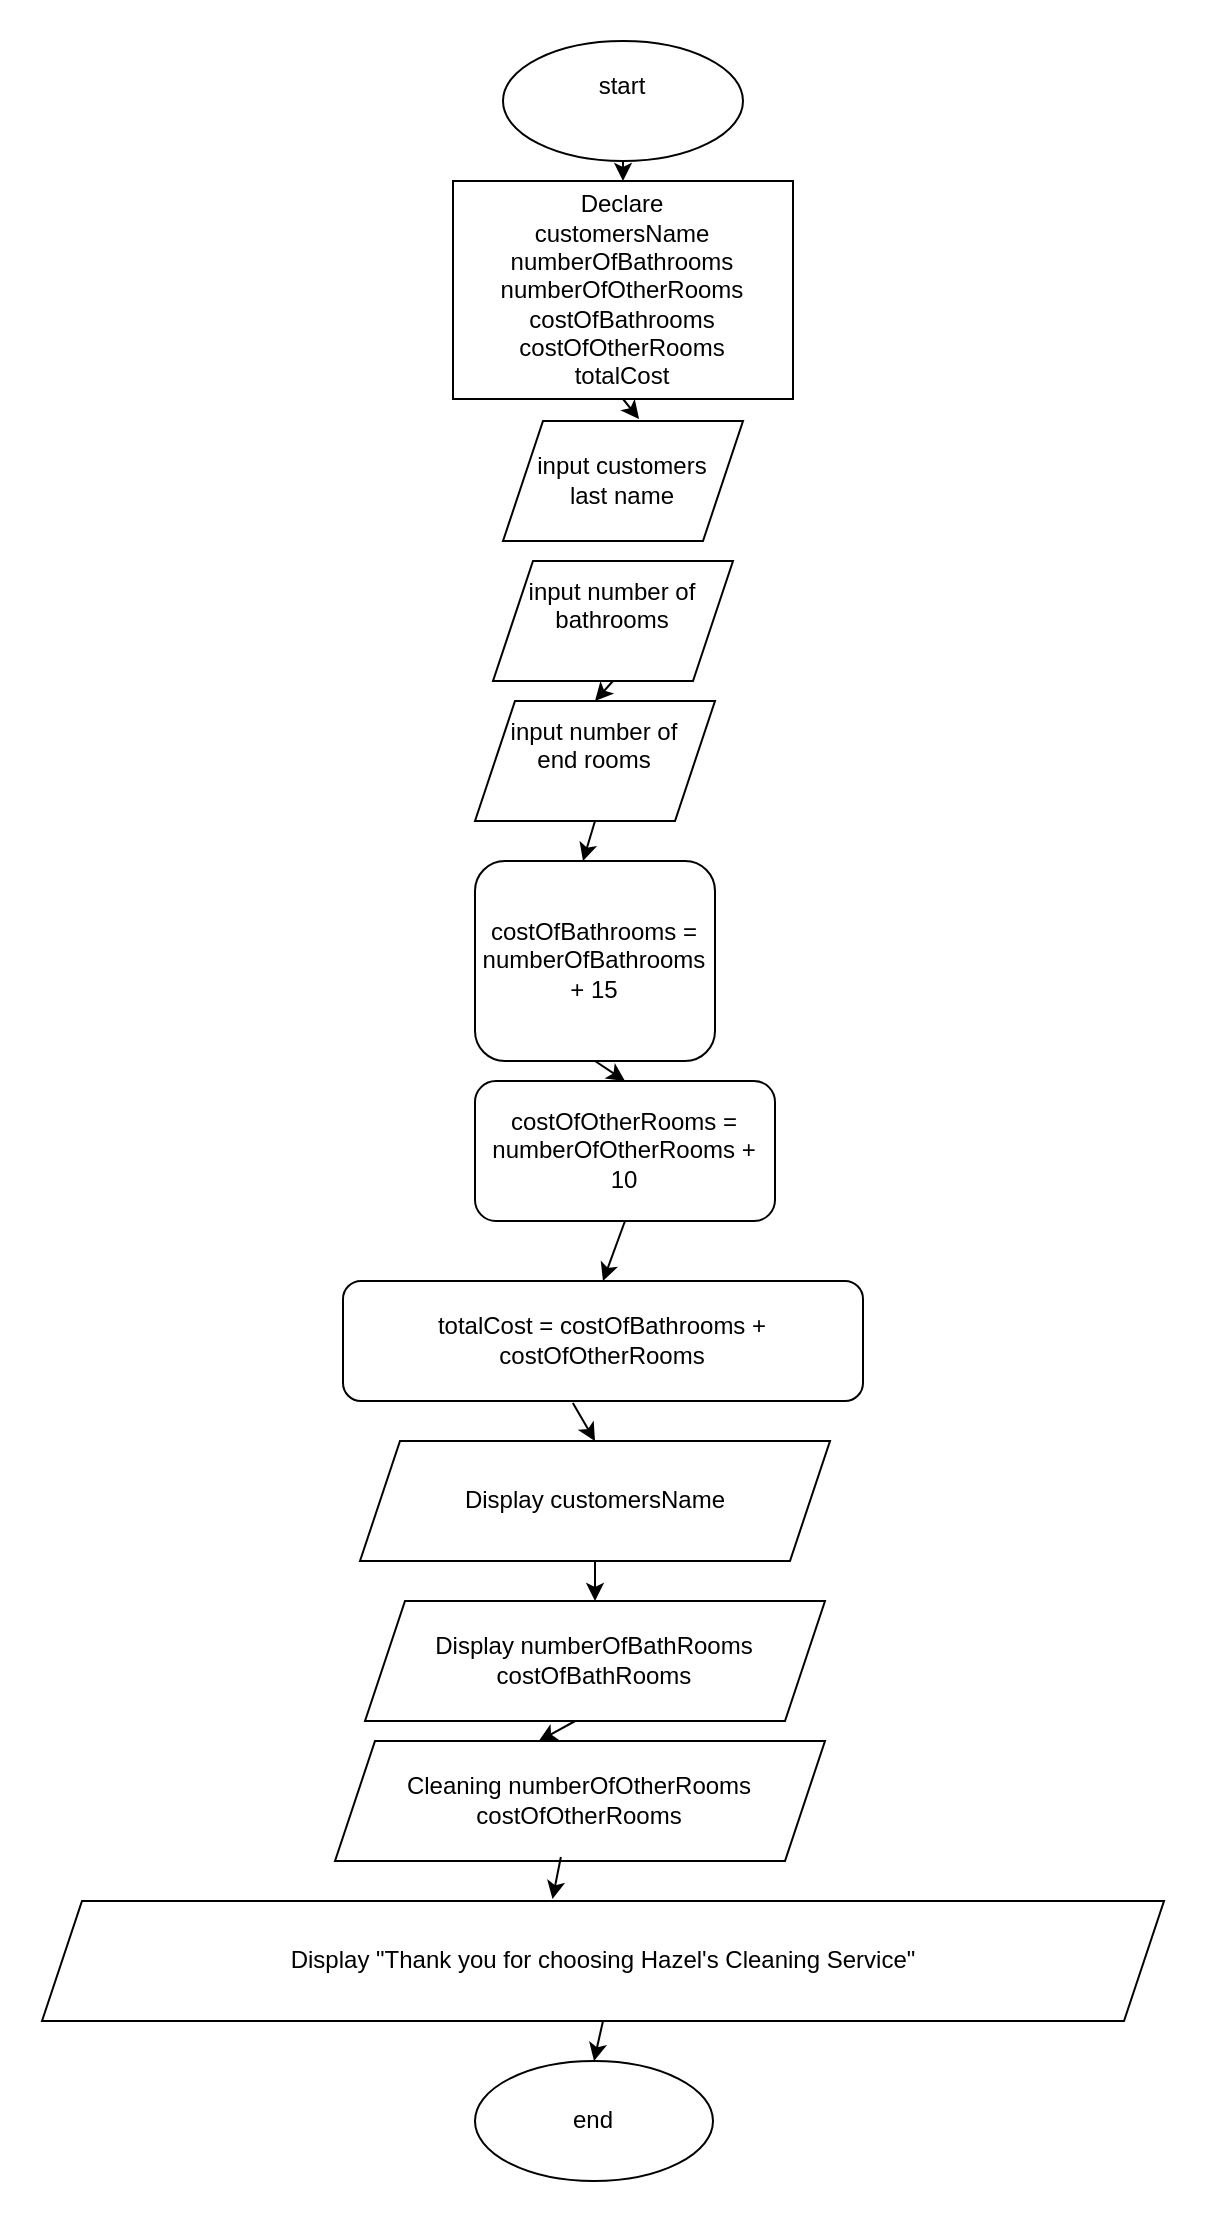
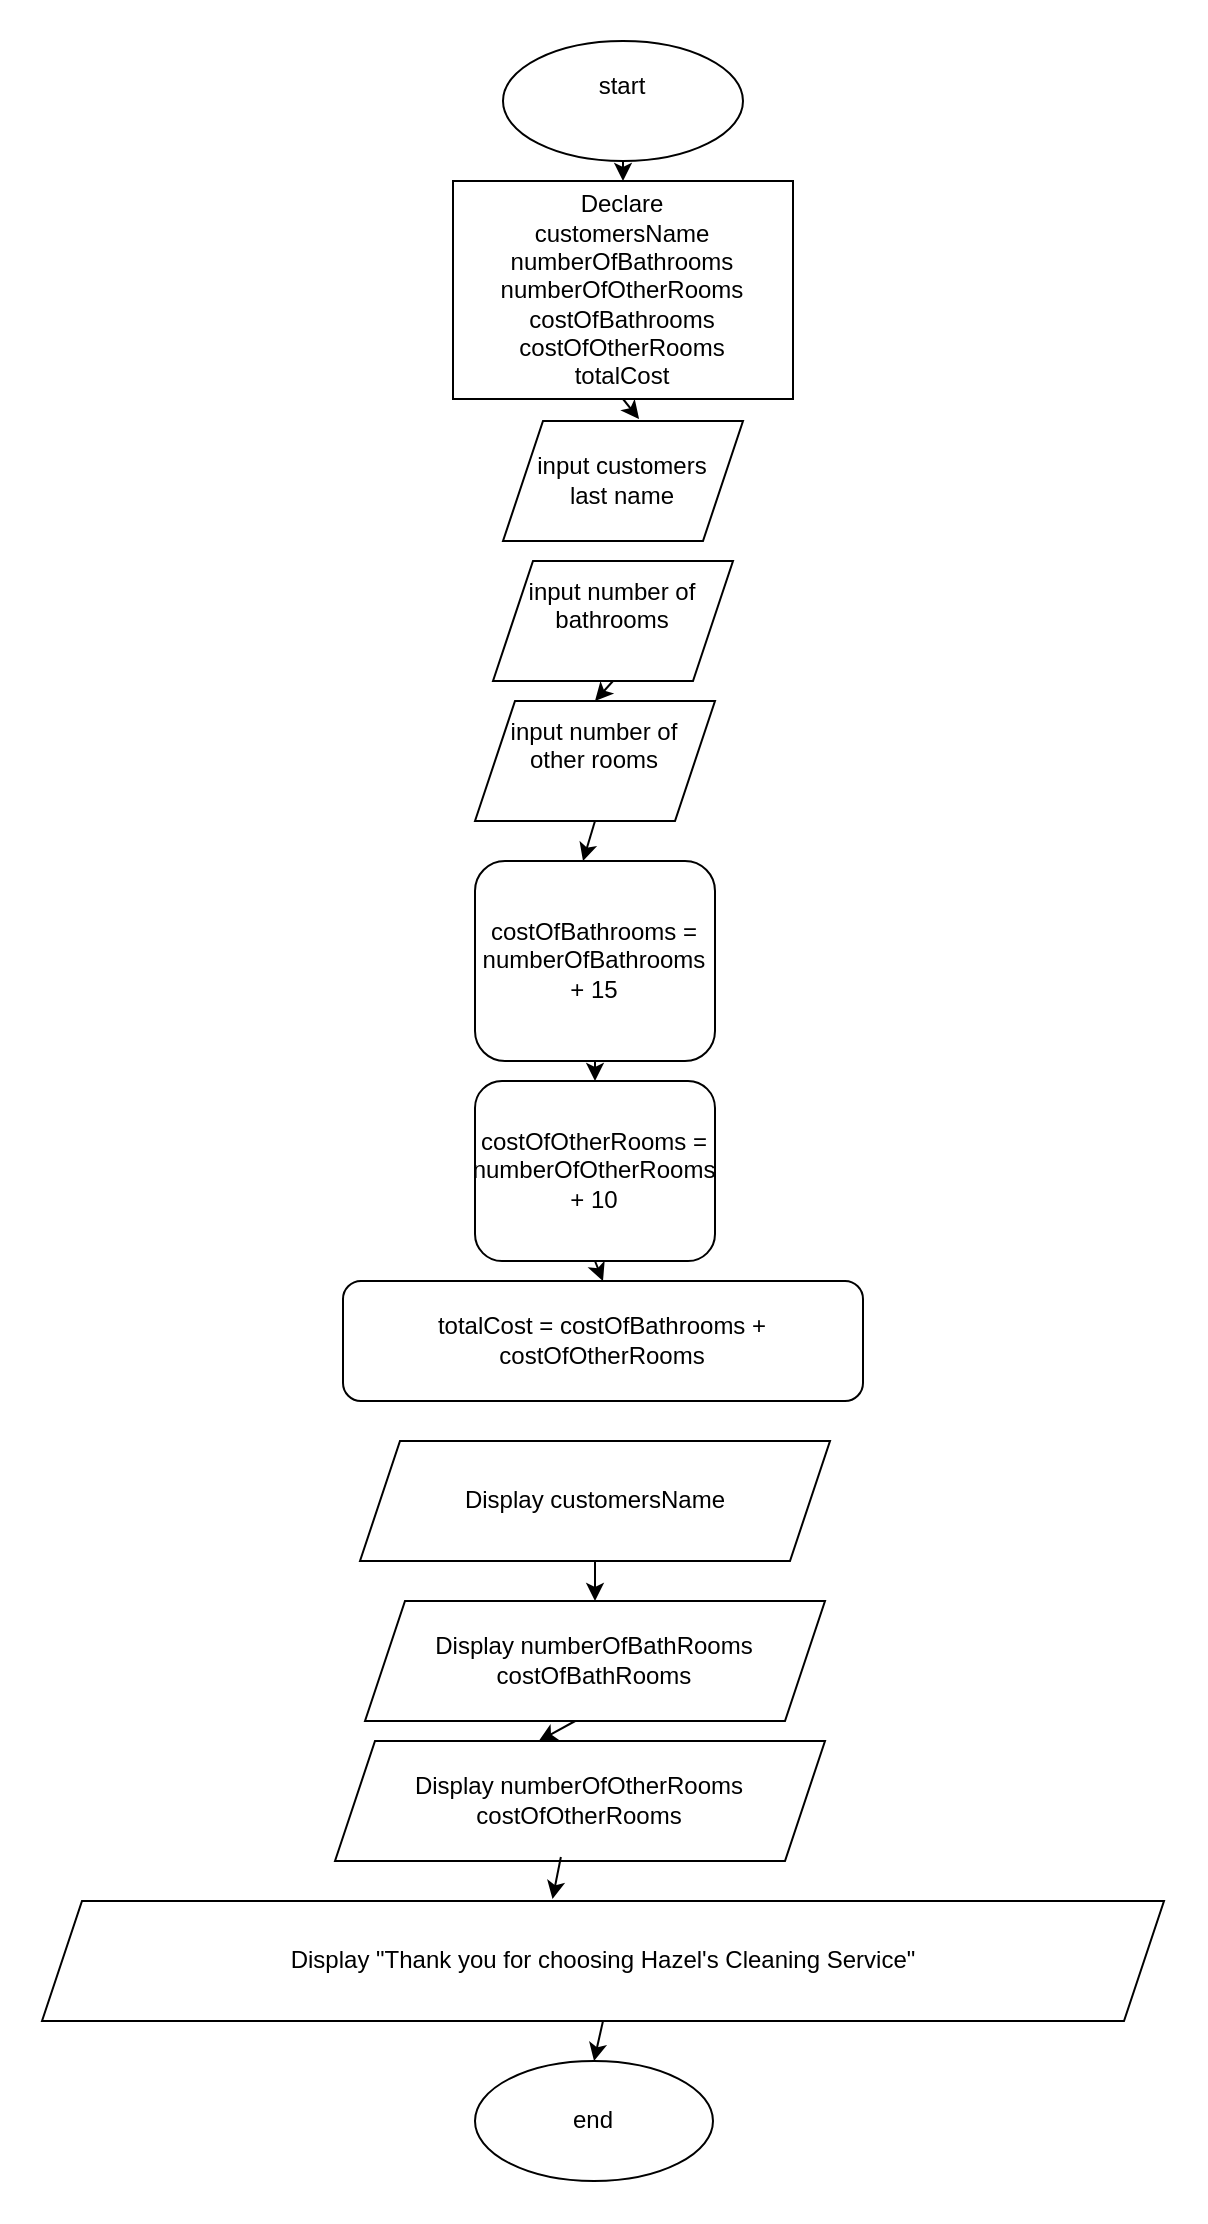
(595, 761) -> (595, 761)
(625, 1151) -> (595, 1171)
(580, 1416) -> none
(580, 1801) -> (580, 1801)
